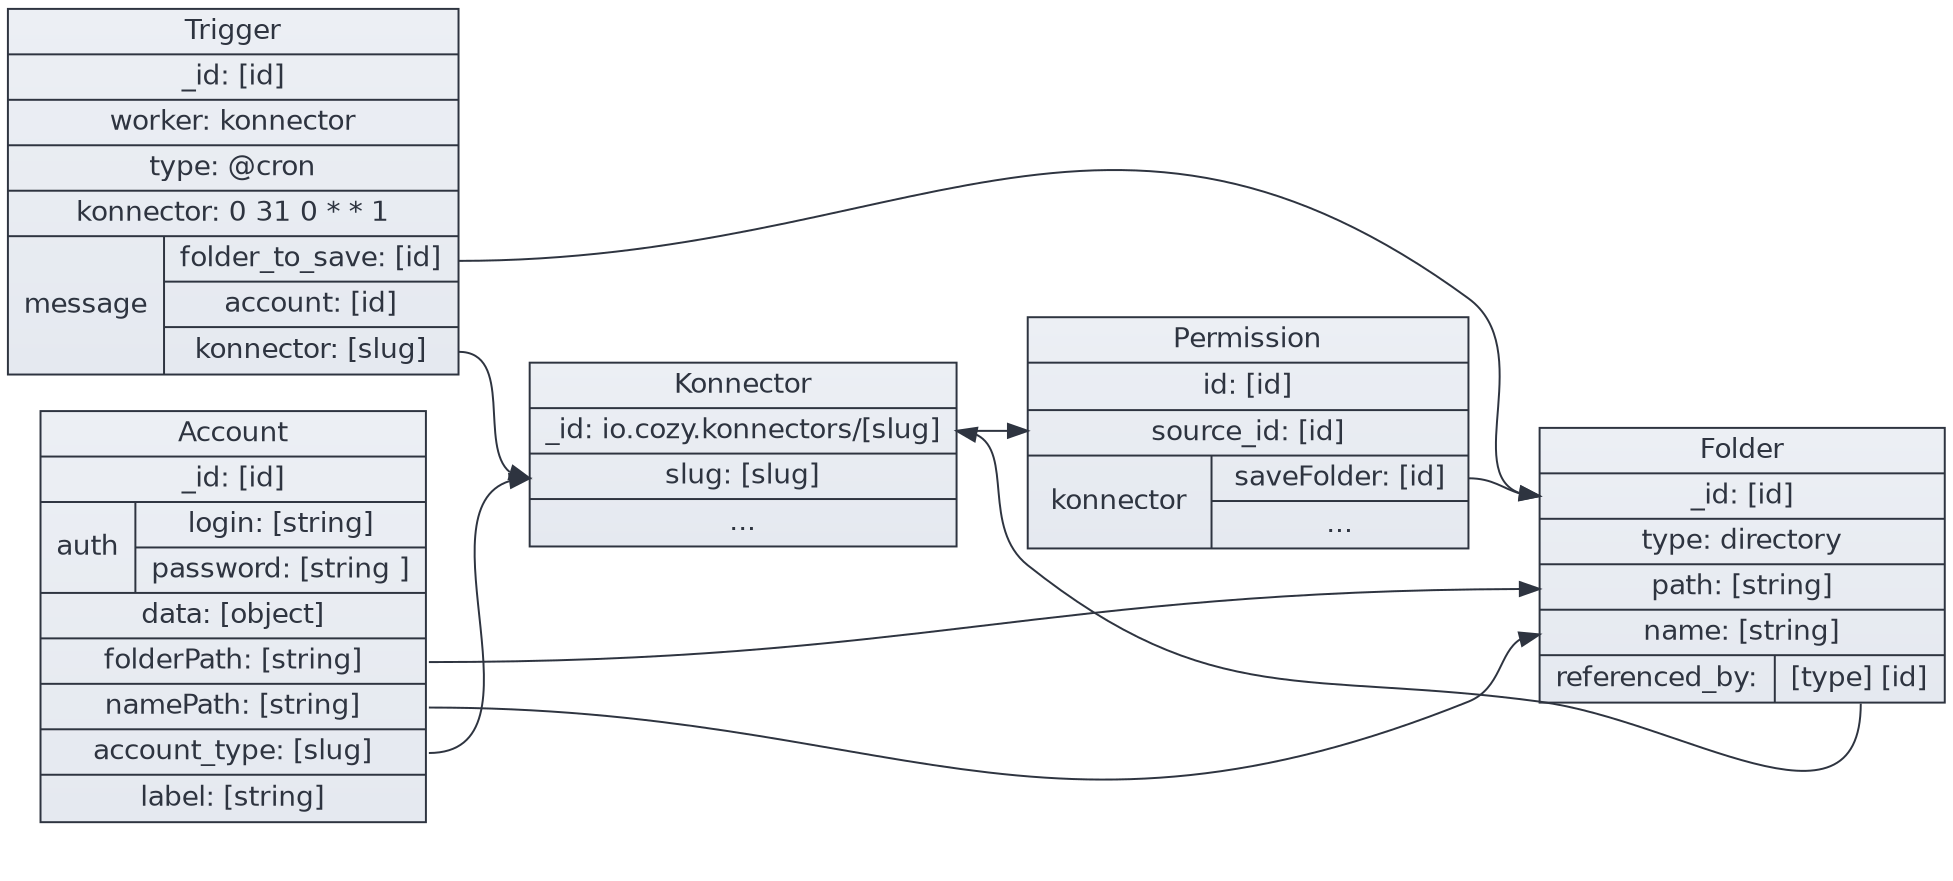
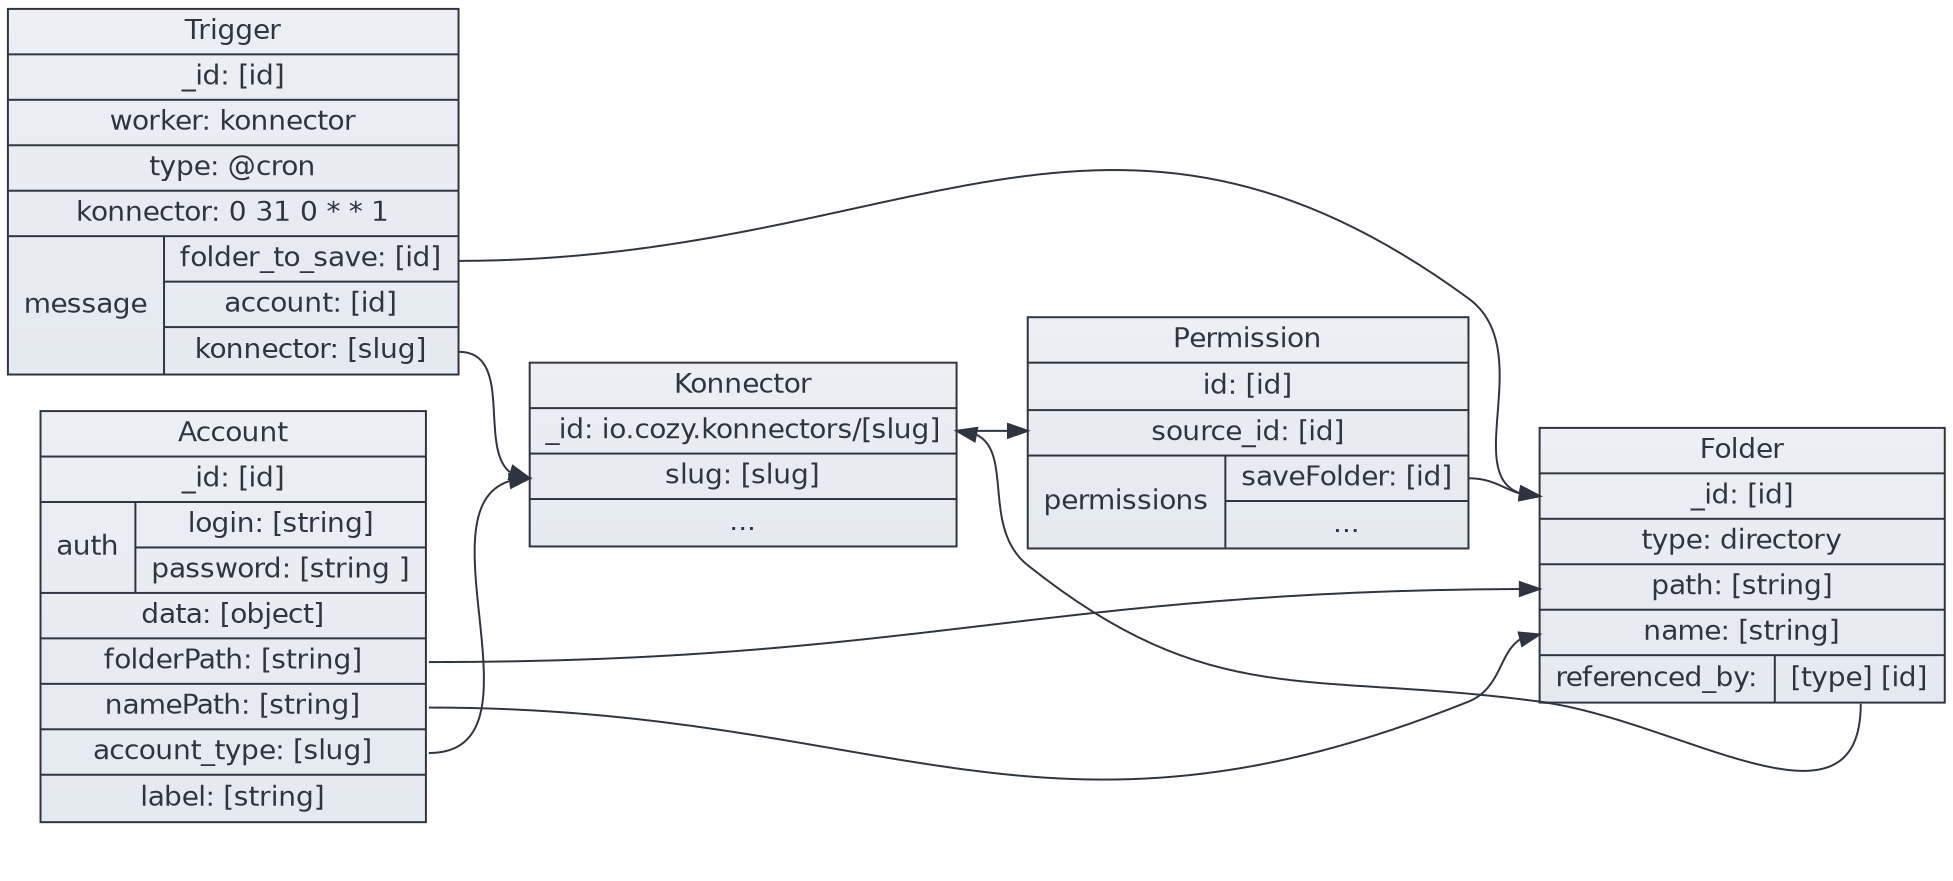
(1120, 501) -> (1127, 501)
